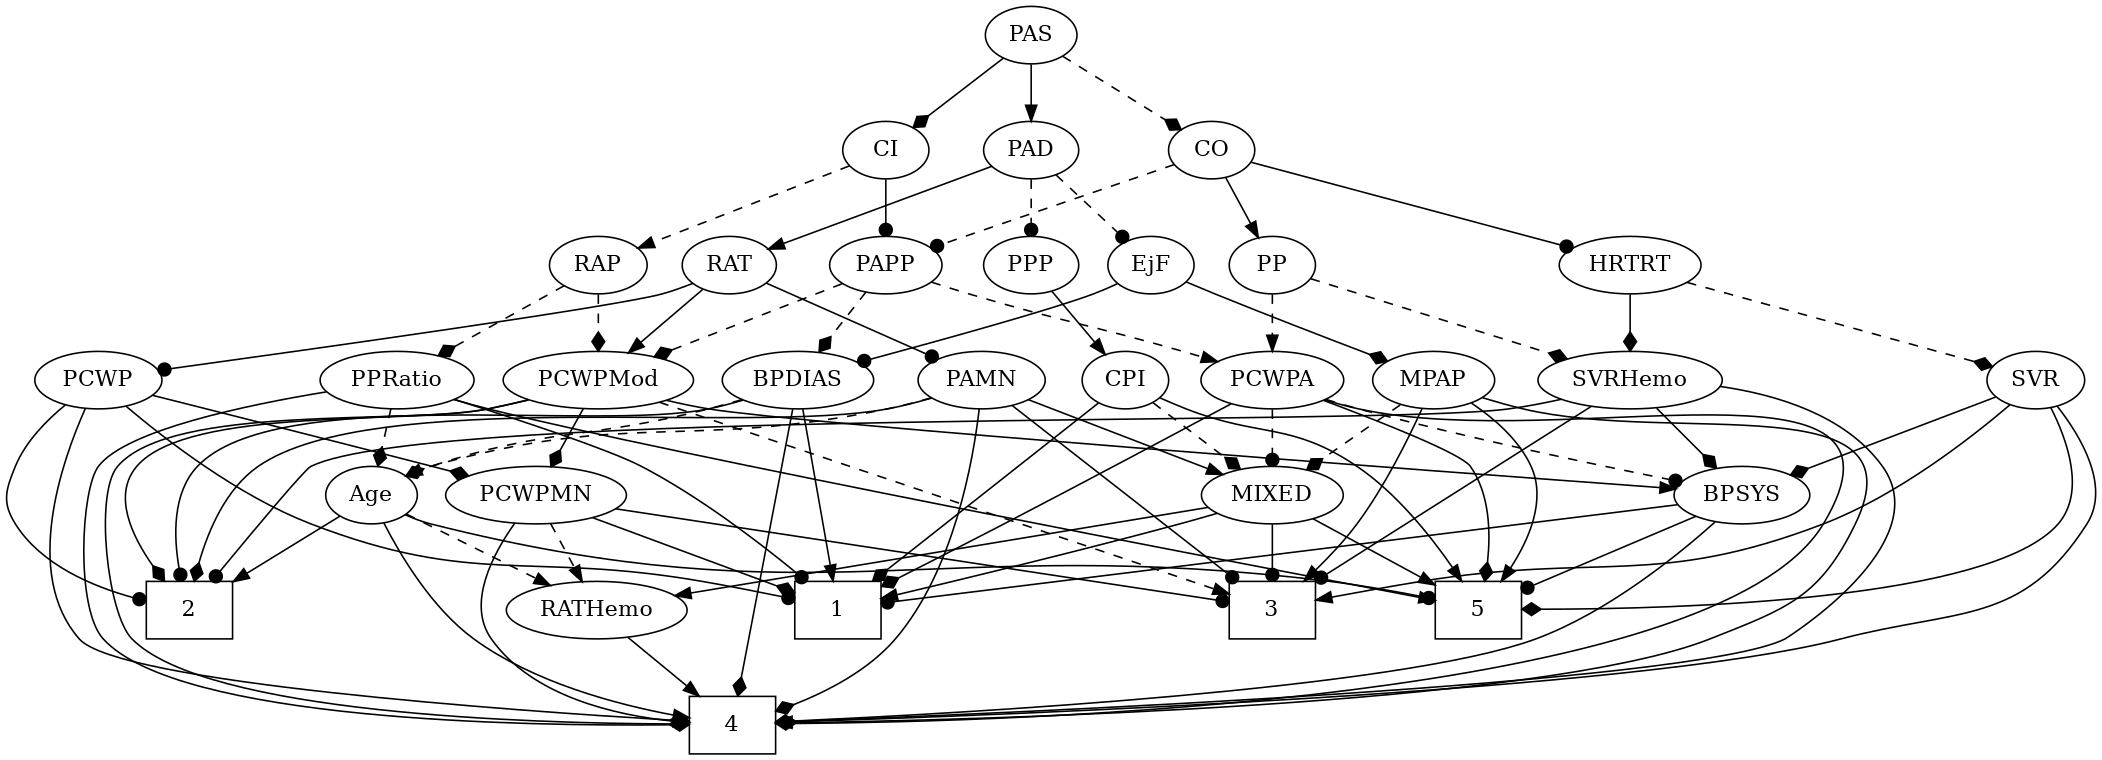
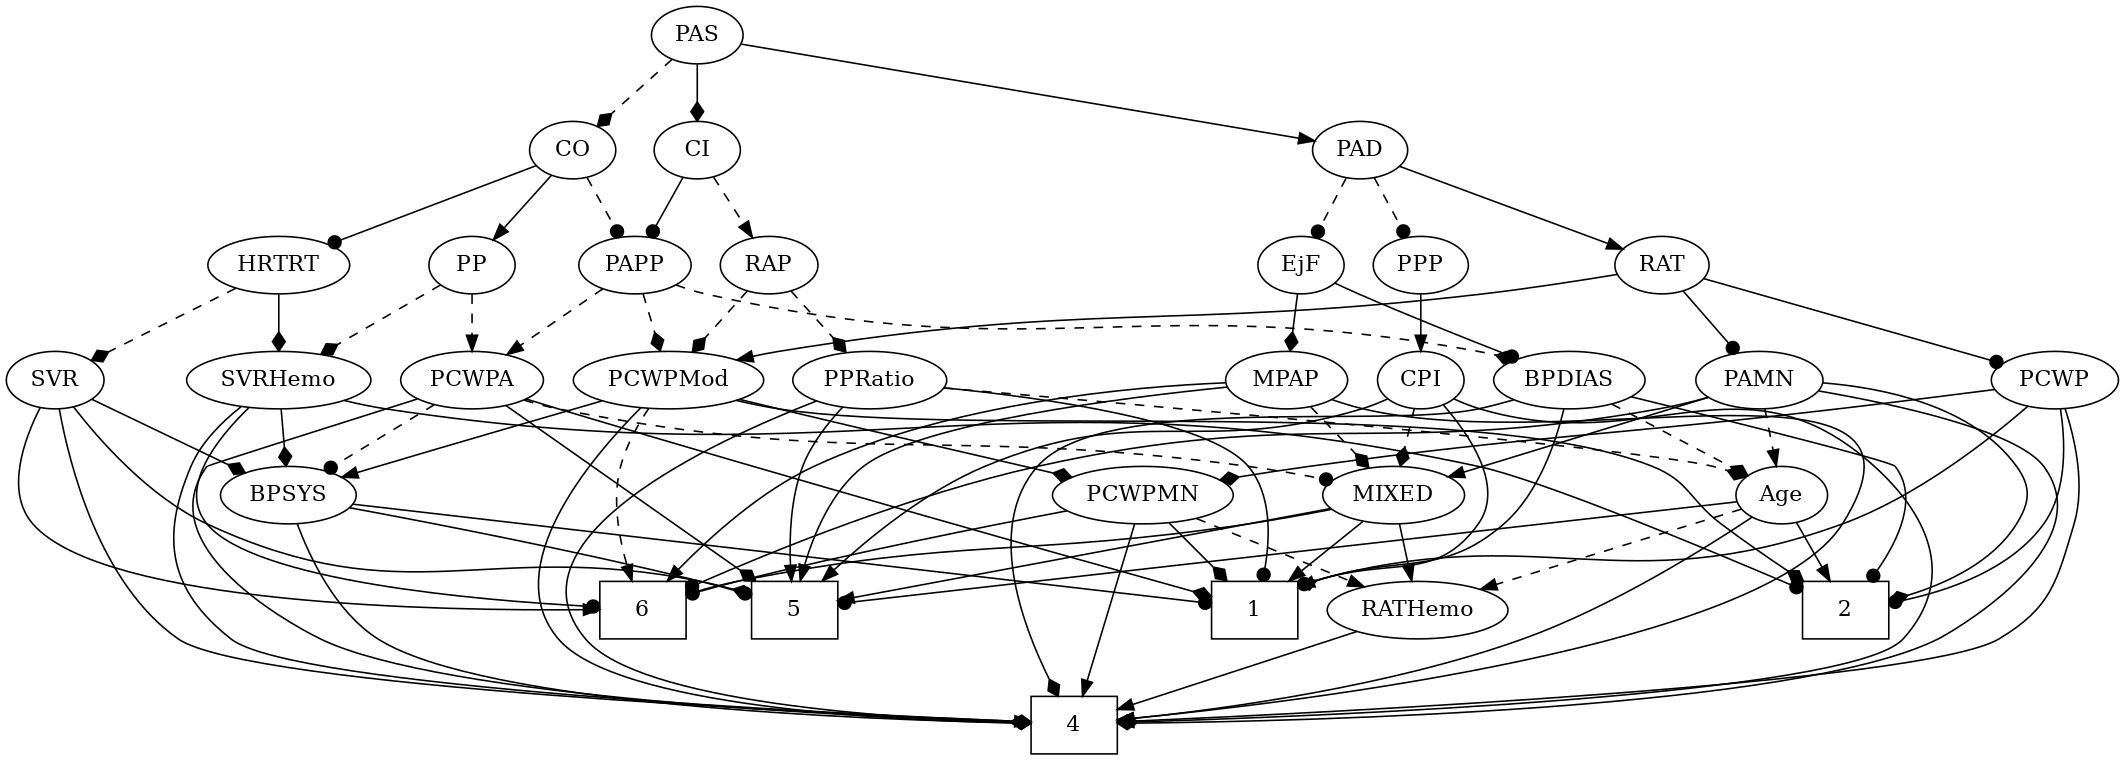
(1272, 610) -> (643, 610)
none -> (1904, 638)
